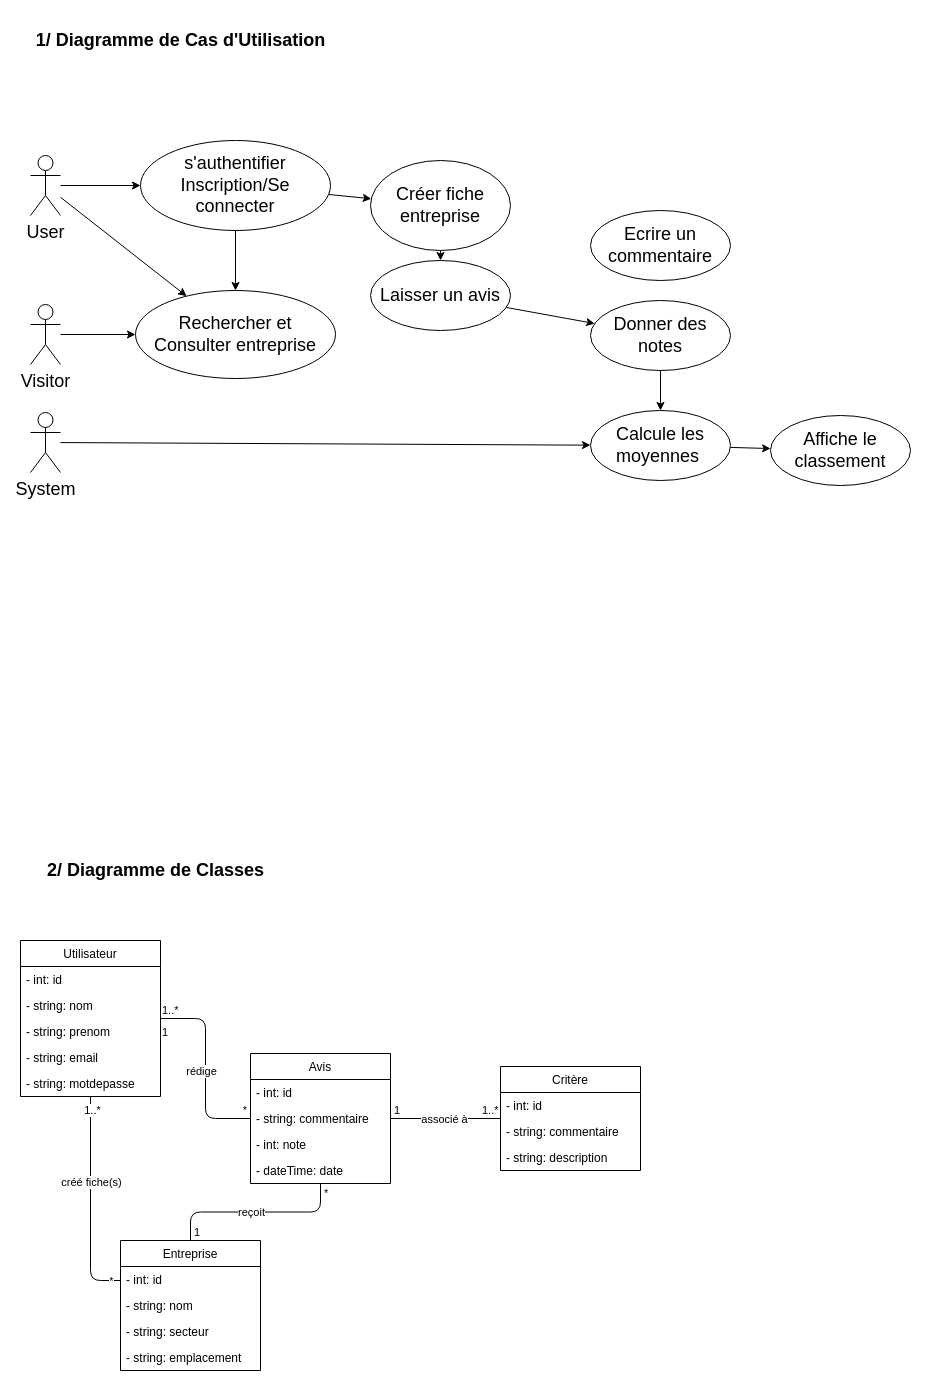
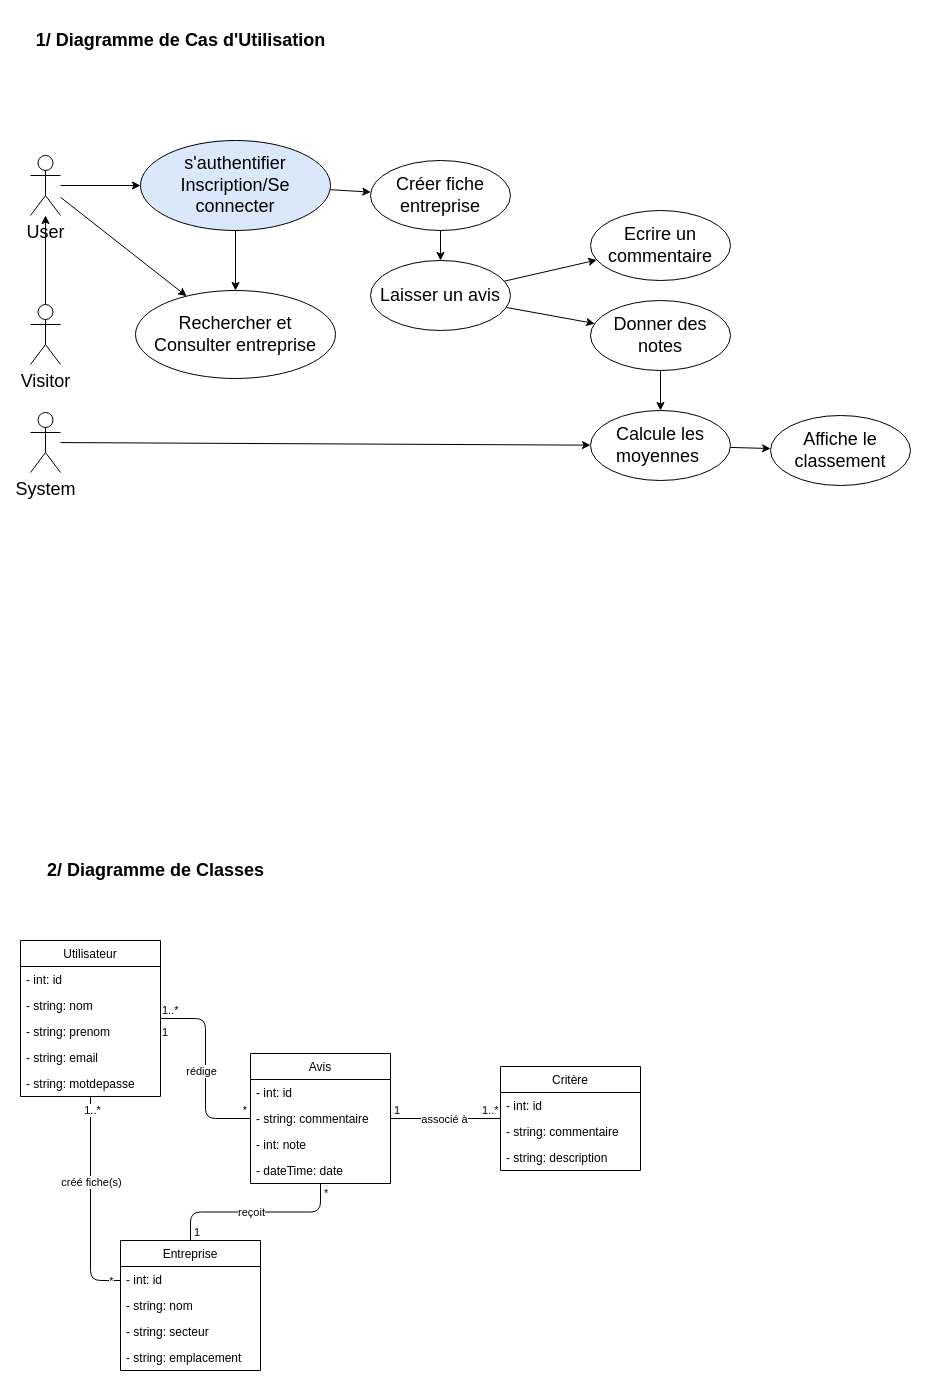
(236, 186) -> (236, 186)
(441, 206) -> (441, 196)
none -> (547, 271)
(95, 335) -> (46, 263)
